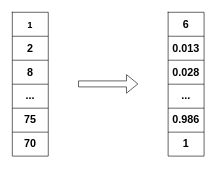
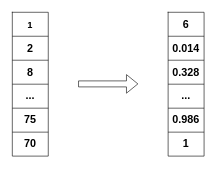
(186, 48) -> (186, 48)
(186, 72) -> (186, 72)
